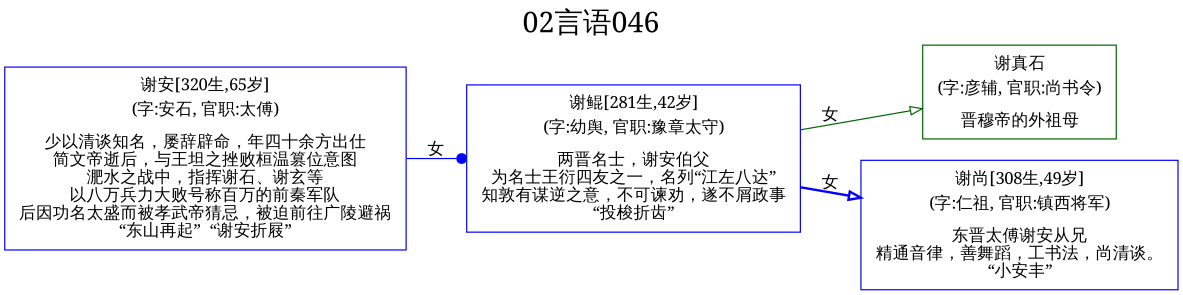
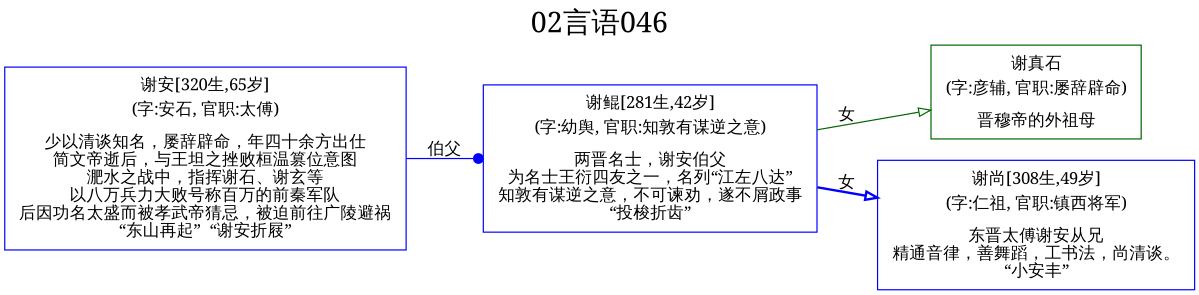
(1020, 88) -> (1037, 88)
(634, 128) -> (651, 128)
(436, 150) -> (445, 150)
